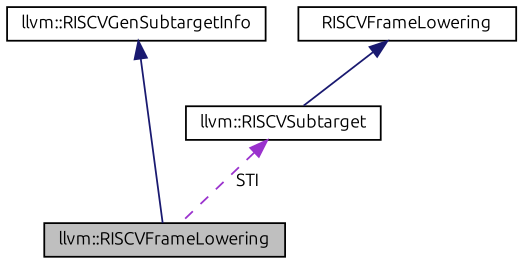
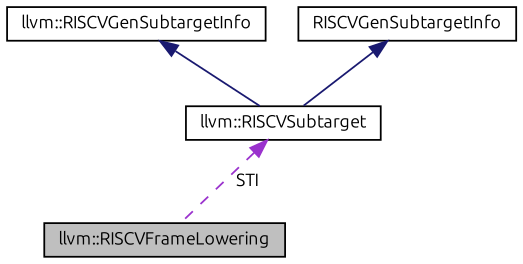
(407, 24) -> (407, 24)
(152, 141) -> (218, 79)
